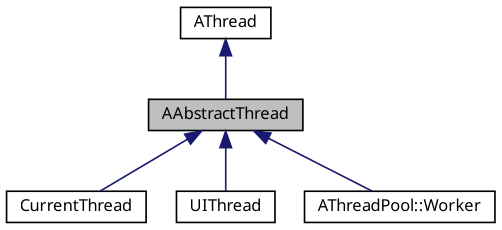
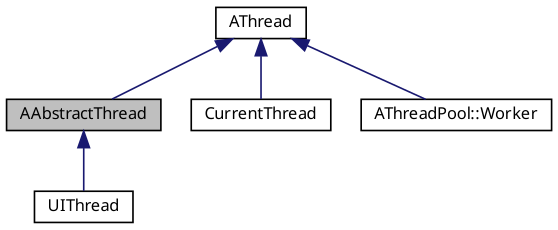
(144, 165) -> (261, 78)
(320, 165) -> (366, 72)
